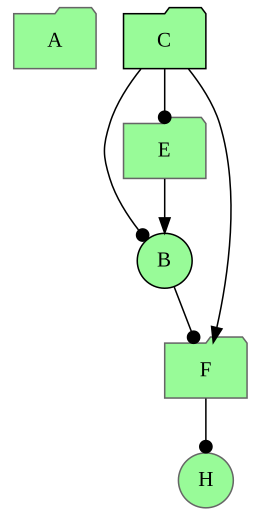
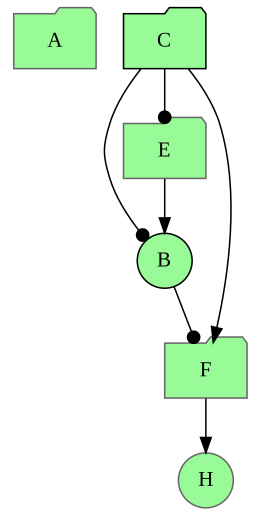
(206, 419) -> (206, 419)
